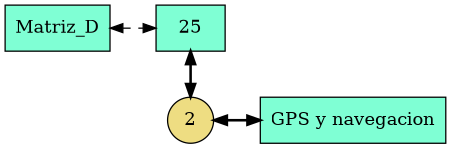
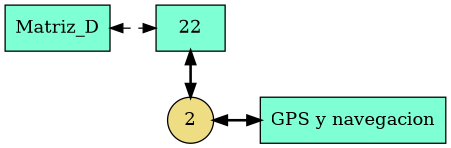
(191, 28) -> (191, 28)
